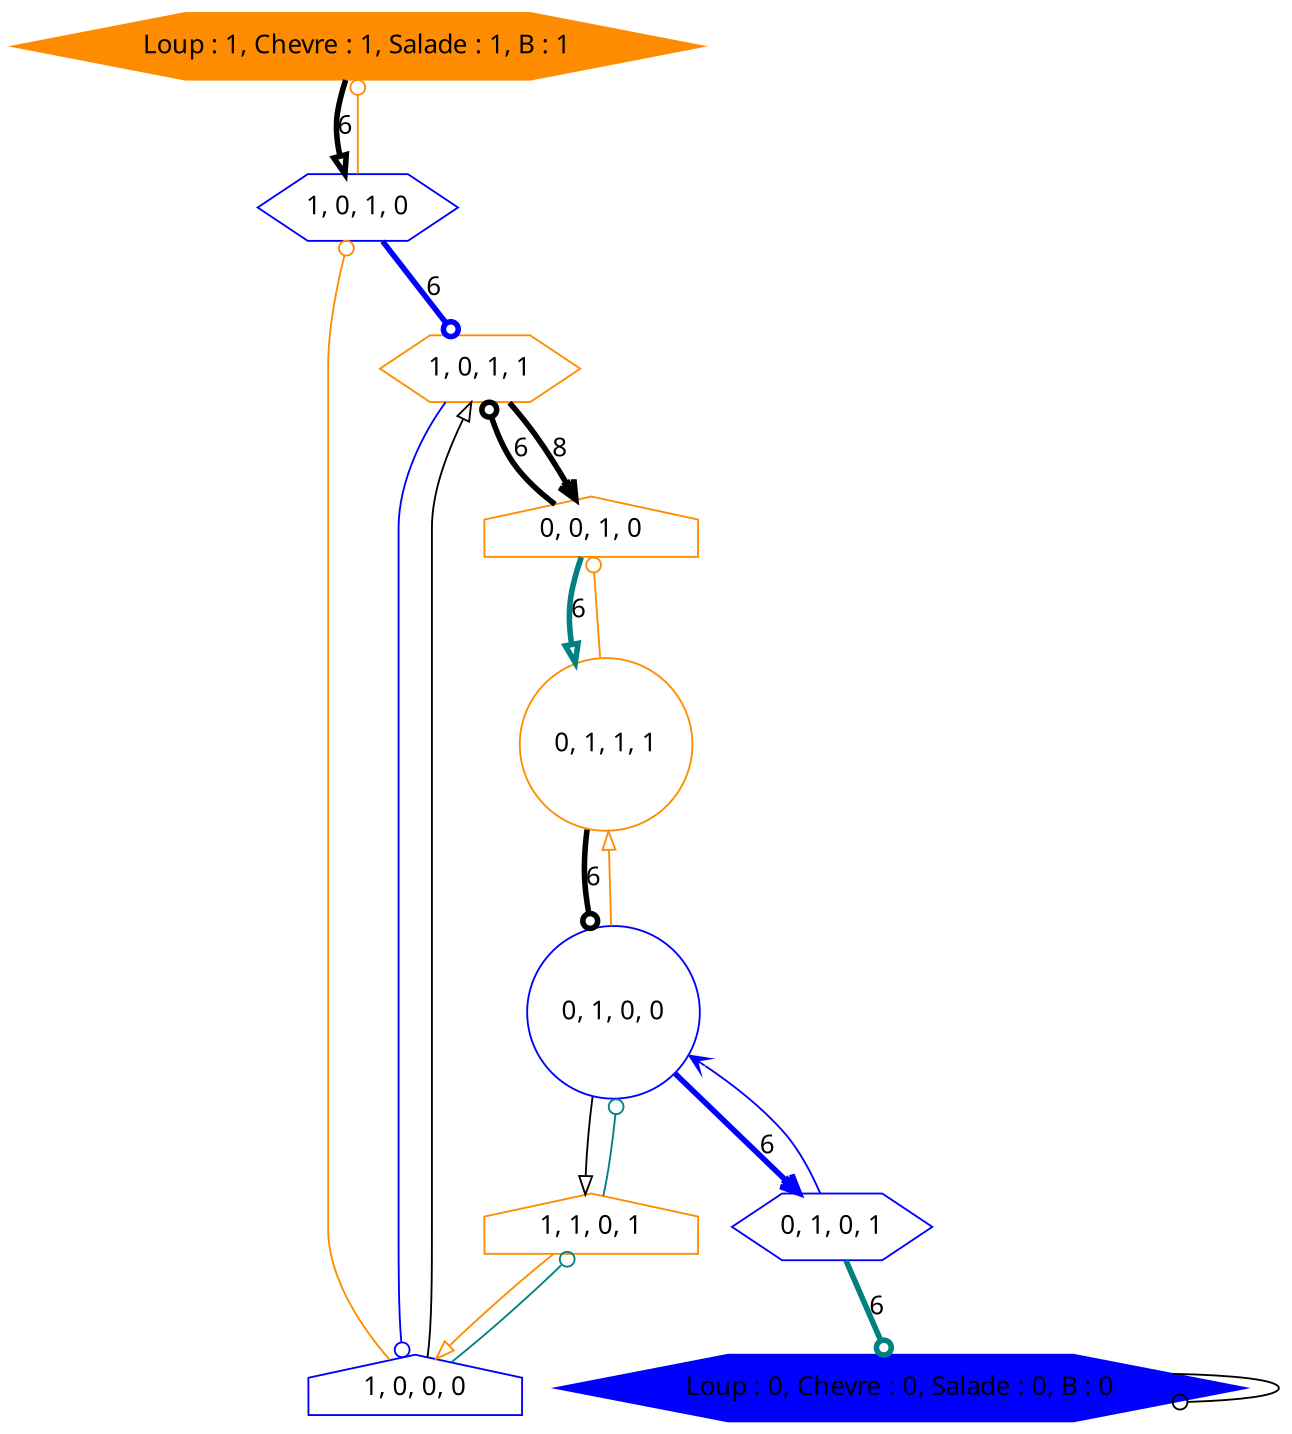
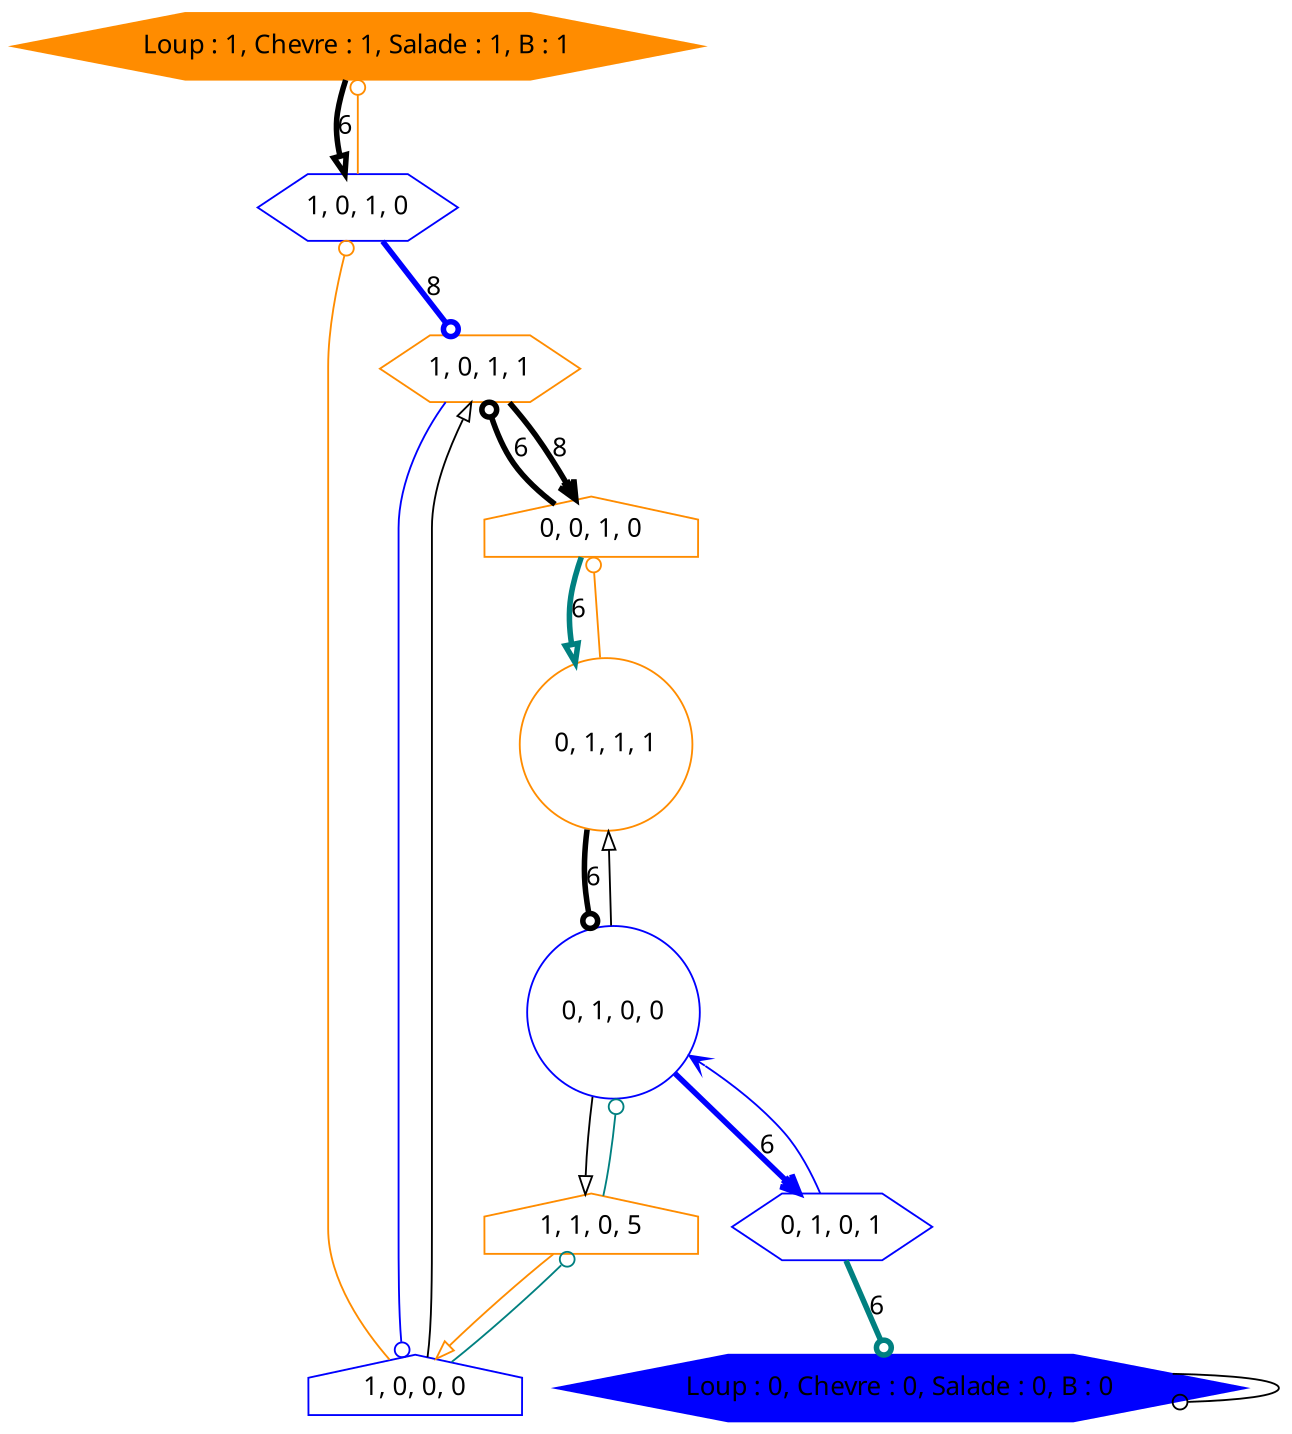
(435, 288) -> (435, 288)
(610, 888) -> (610, 888)
(591, 1227) -> (591, 1227)
